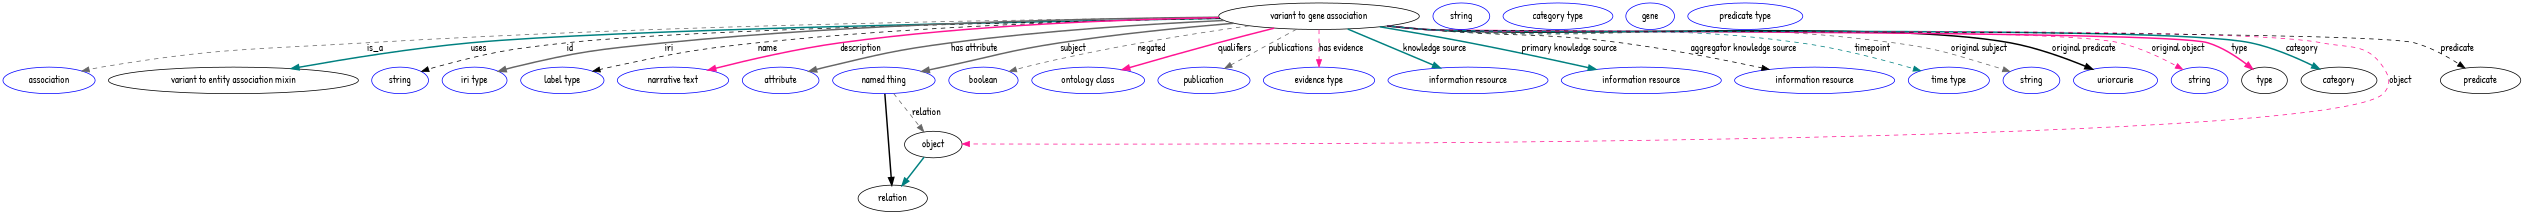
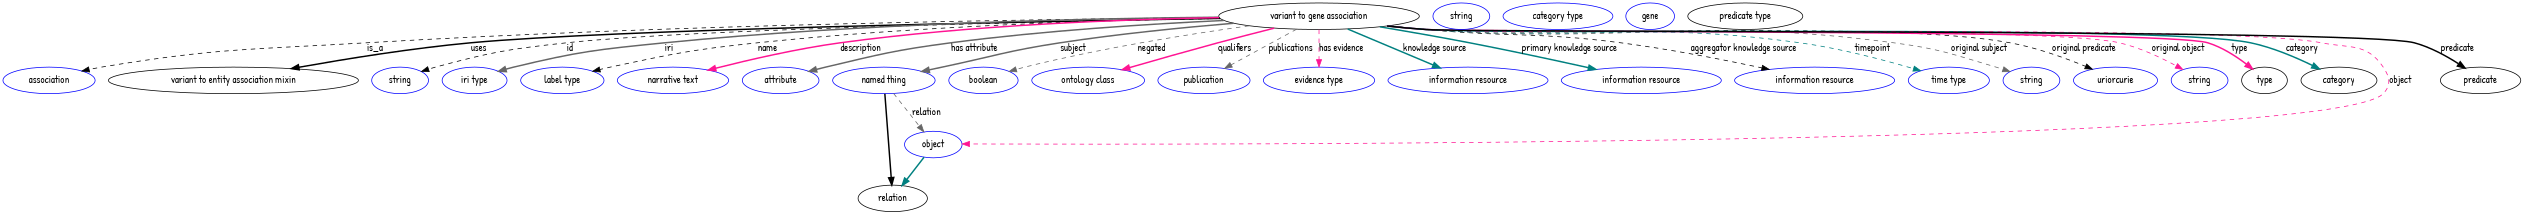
(1745, 16) -> (1745, 16)
(758, 29) -> (758, 29)
(1738, 31) -> (1738, 31)
(1925, 32) -> (1925, 32)
(512, 35) -> (512, 35)
(933, 145) -> (933, 145)
